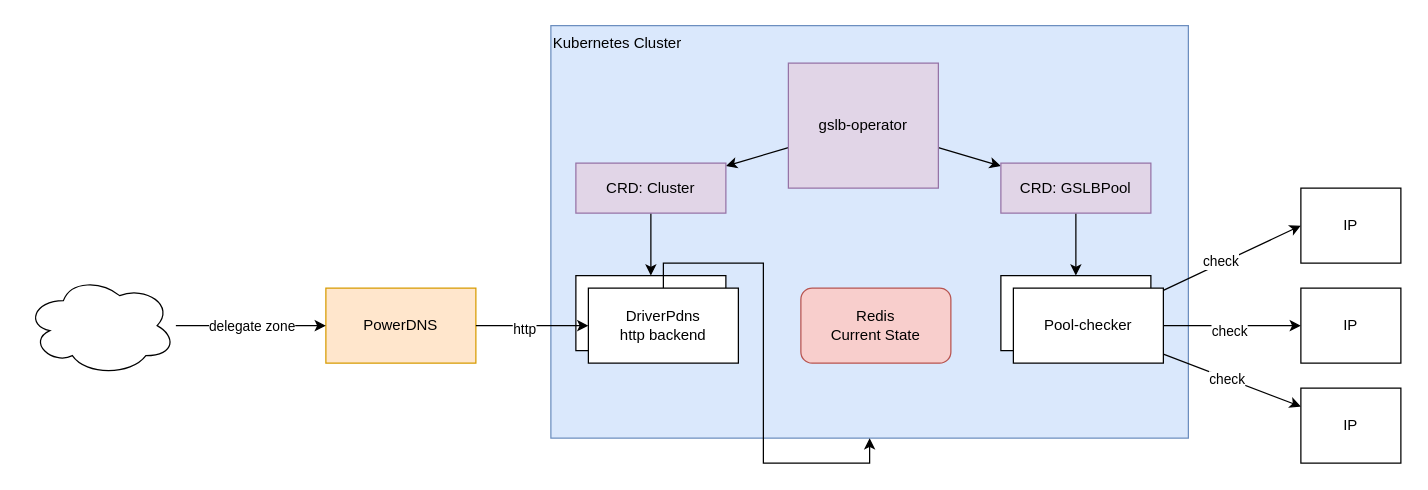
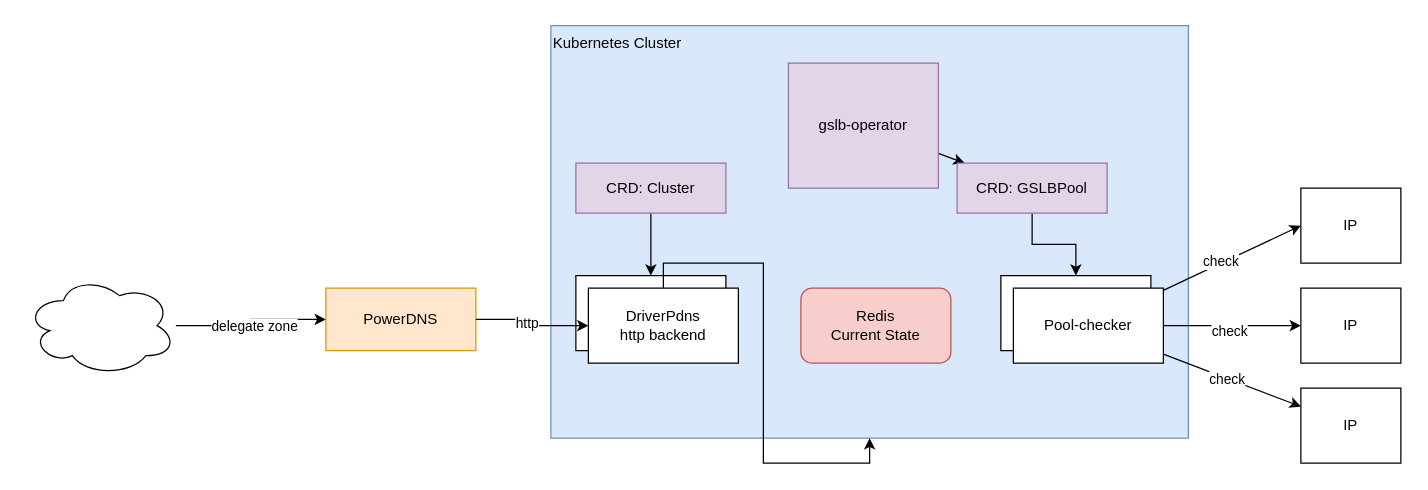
(761, 156) -> none
(1076, 188) -> (1032, 188)
(401, 326) -> (401, 319)
